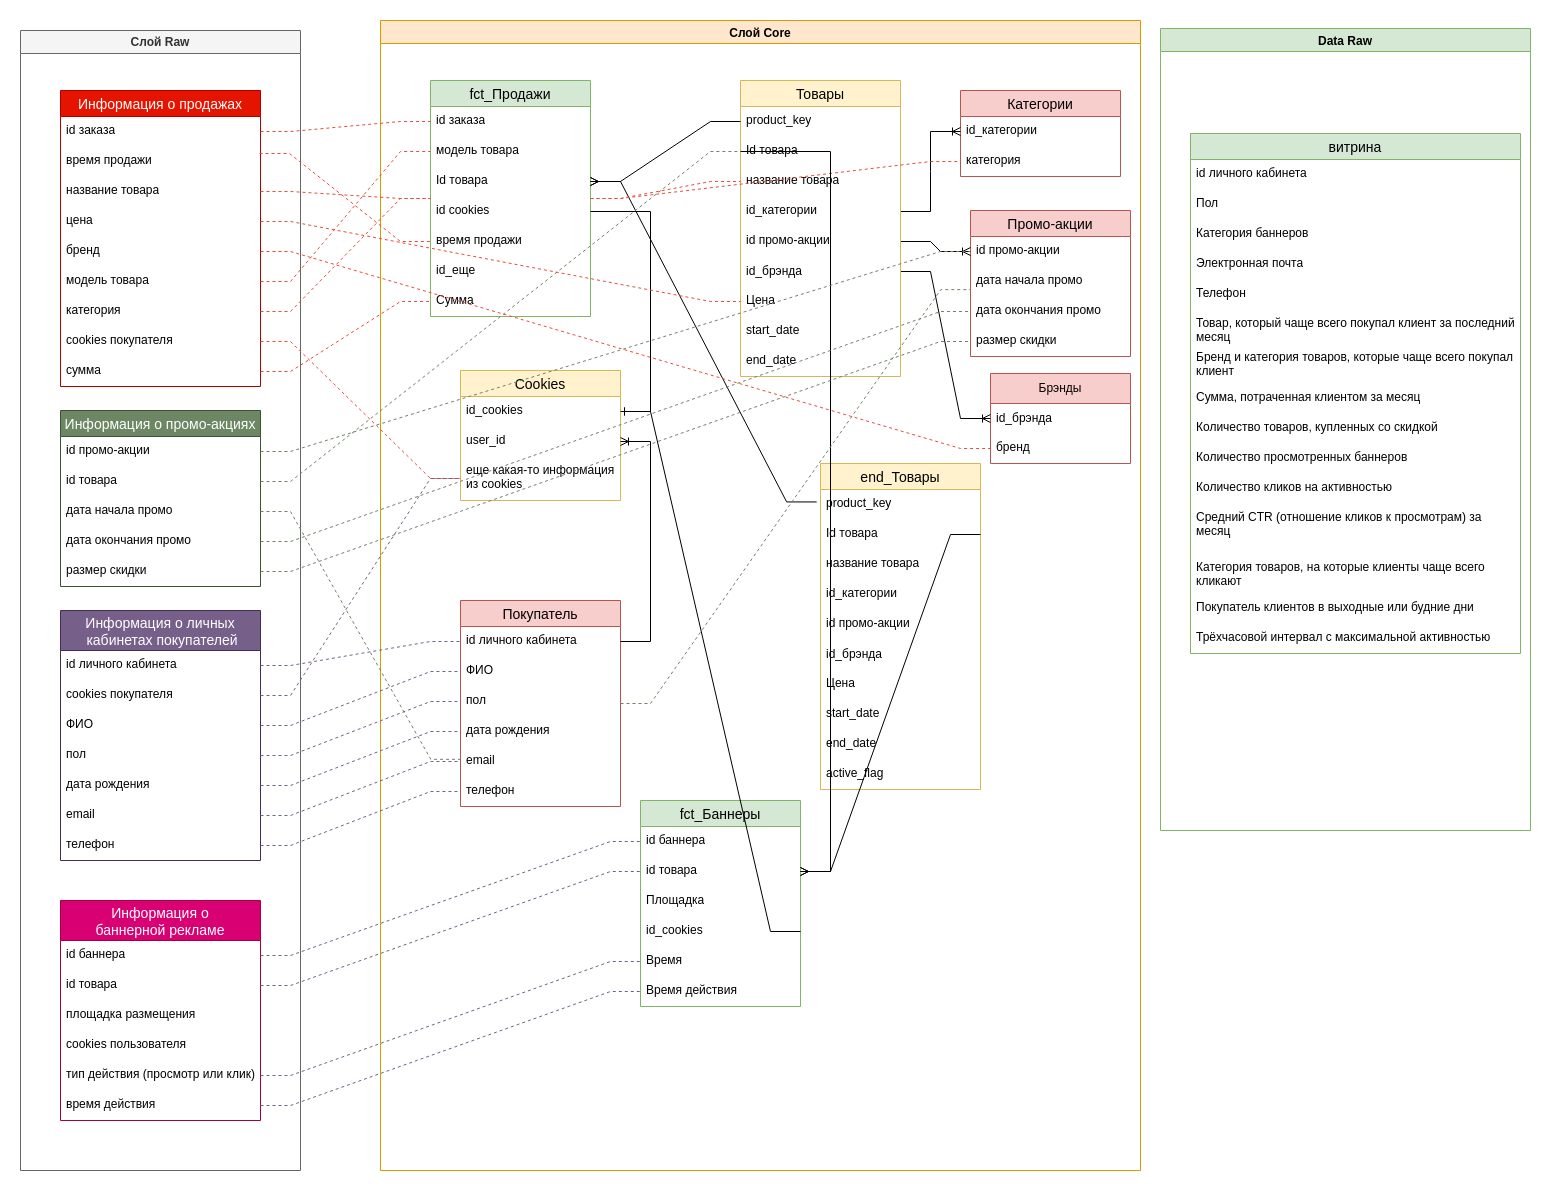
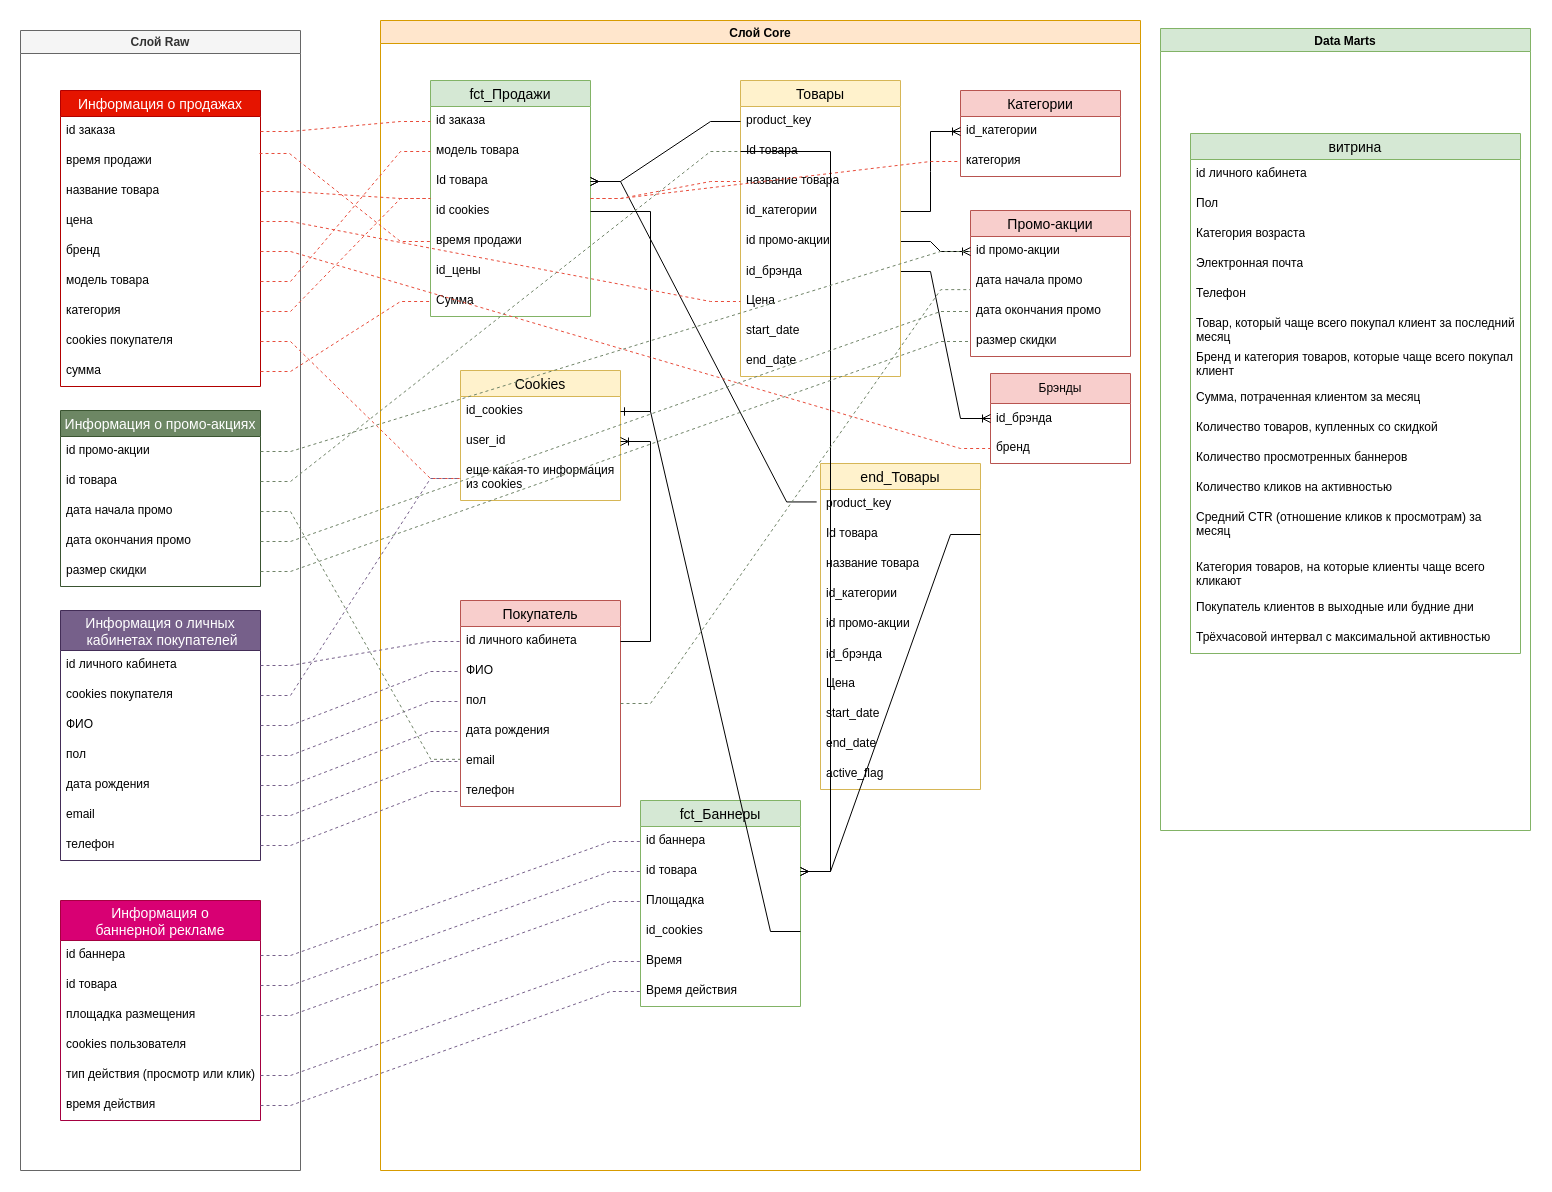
(1345, 41) -> (1345, 41)
(1255, 234) -> (1255, 234)
(455, 271) -> (458, 271)
none -> (450, 959)
